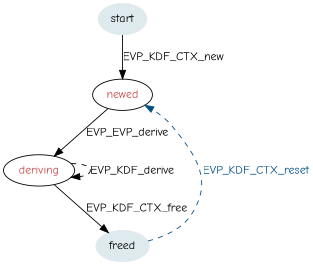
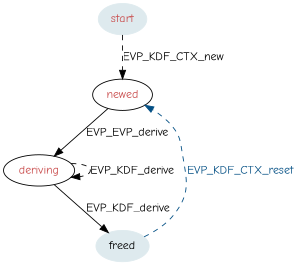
(123, 19) -> (123, 19)
(123, 53) -> (123, 53)
(137, 208) -> (128, 208)
